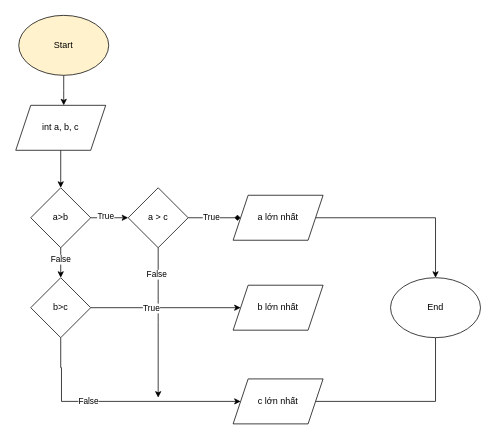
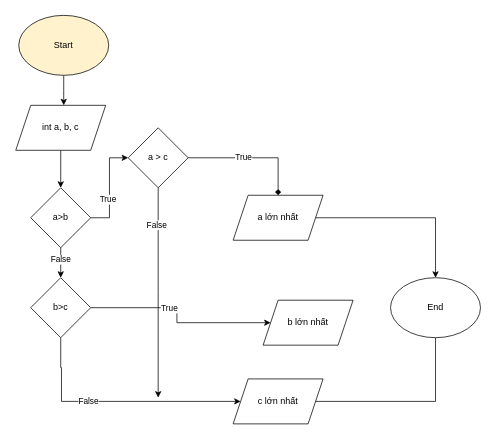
(158, 218) -> (158, 158)
(278, 308) -> (308, 323)
